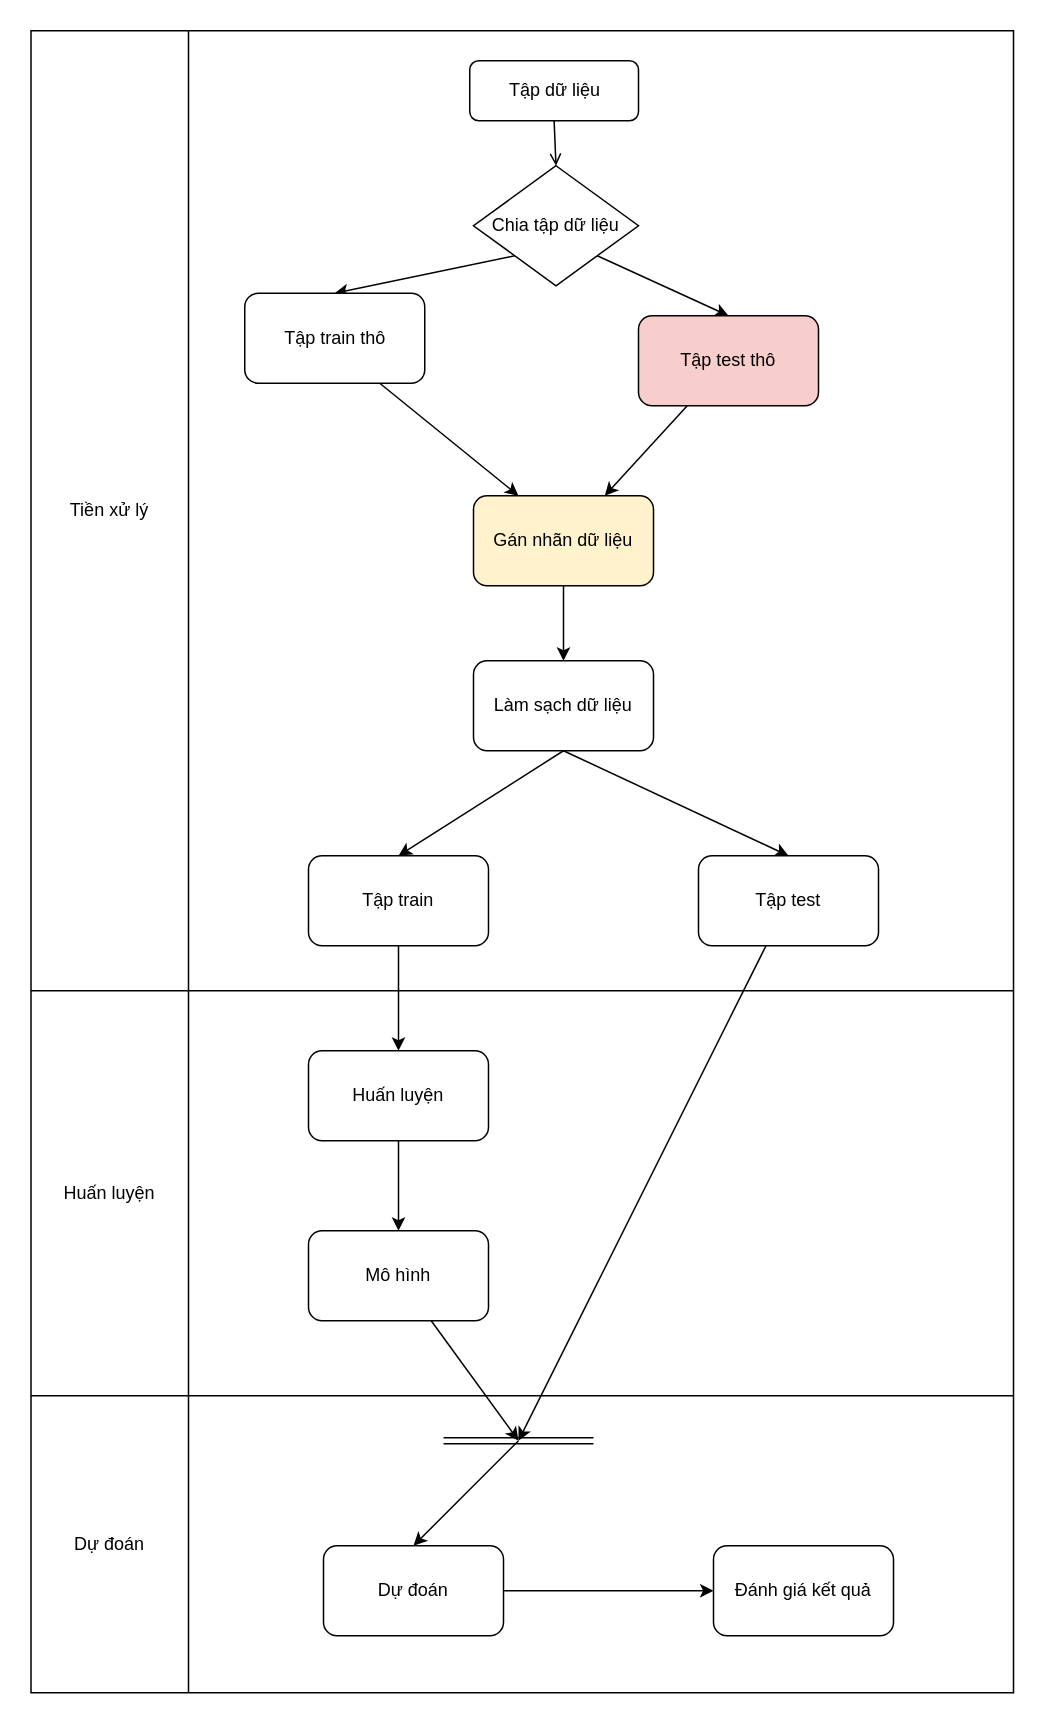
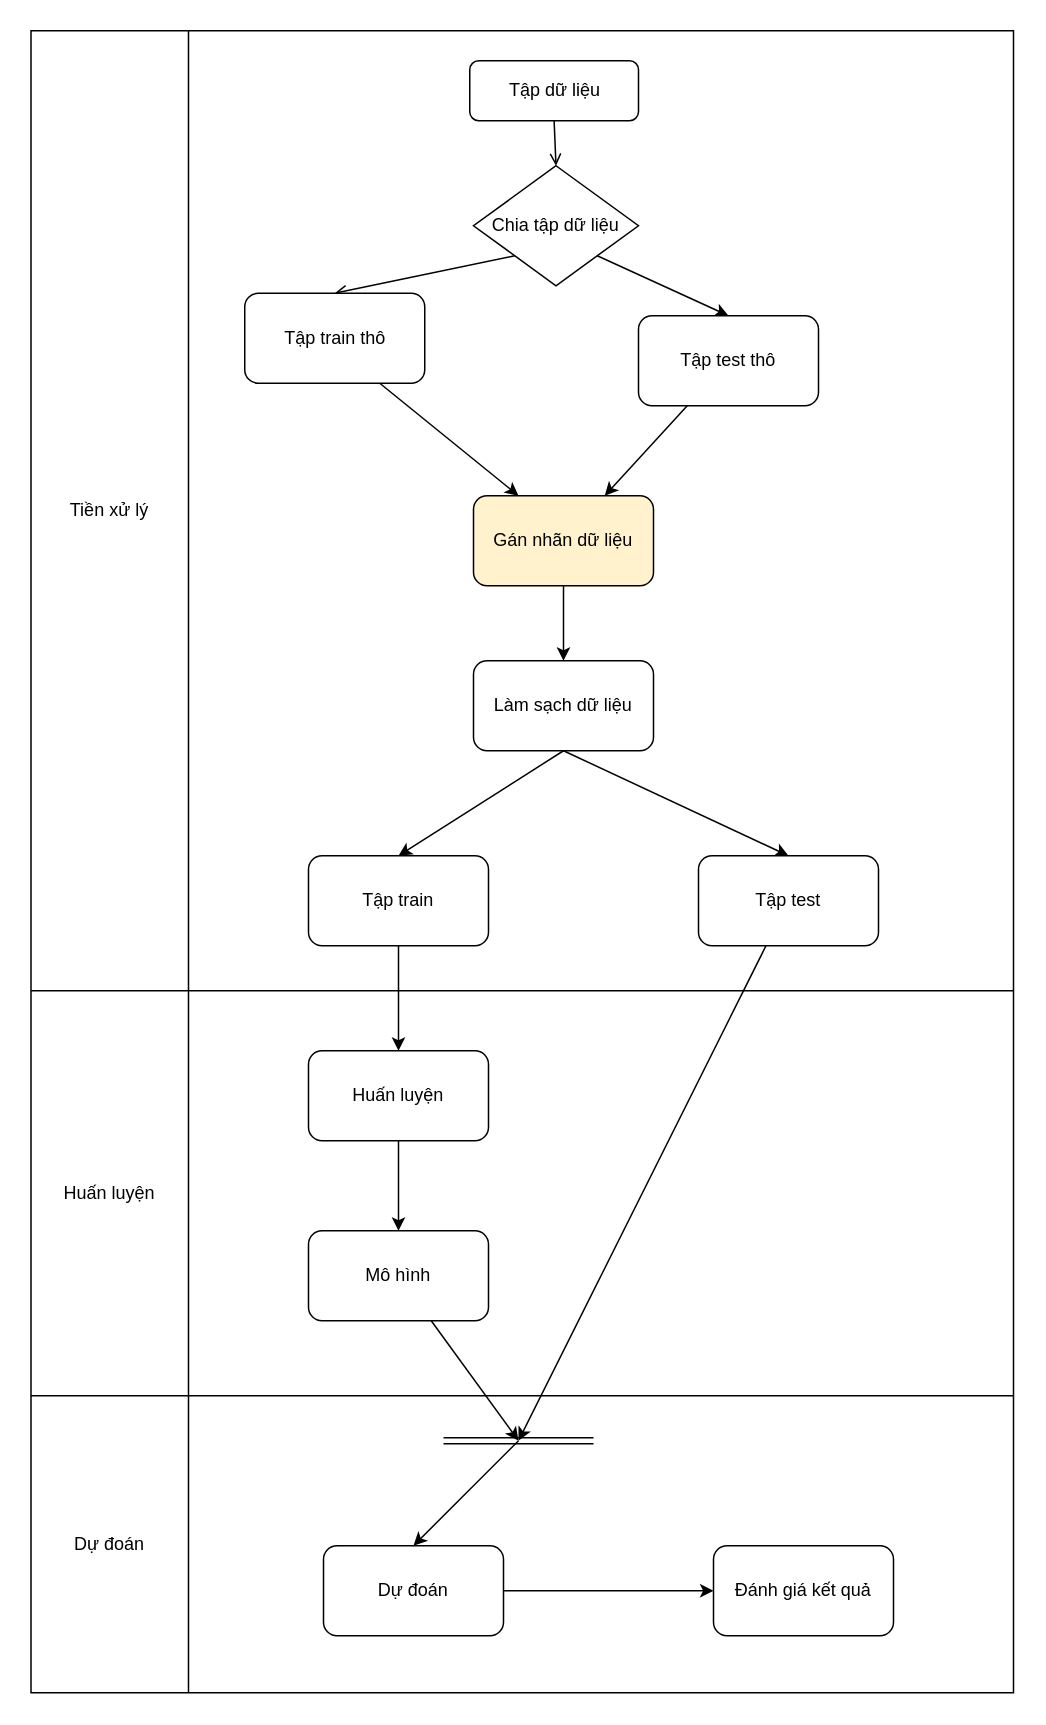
(345, 291) -> (343, 292)
(728, 361) -> (728, 361)
